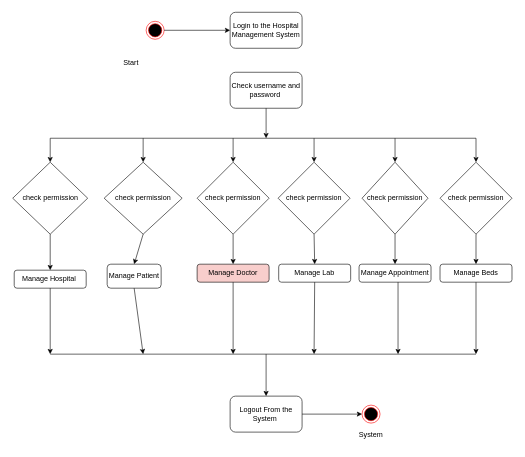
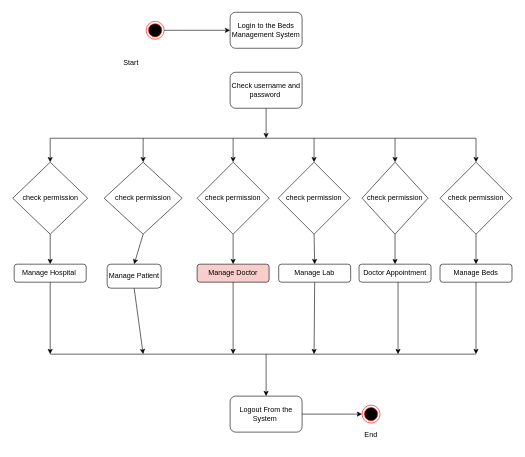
(266, 30) -> (266, 30)
(395, 273) -> (395, 273)
(50, 279) -> (50, 273)
(371, 435) -> (371, 435)
